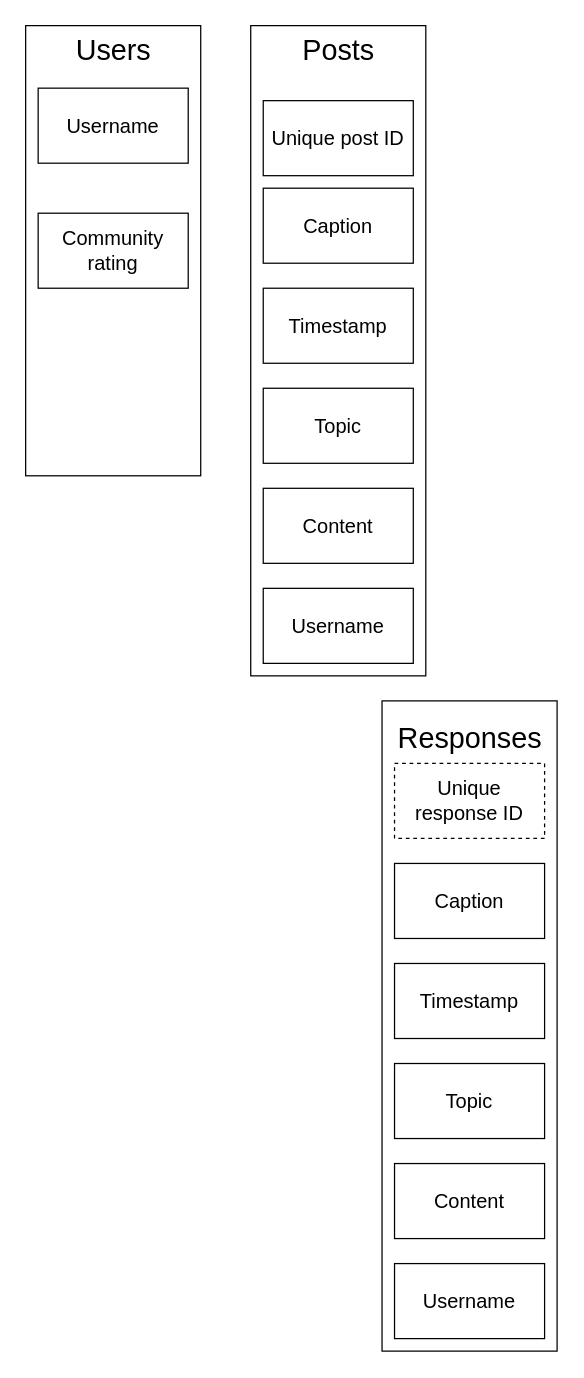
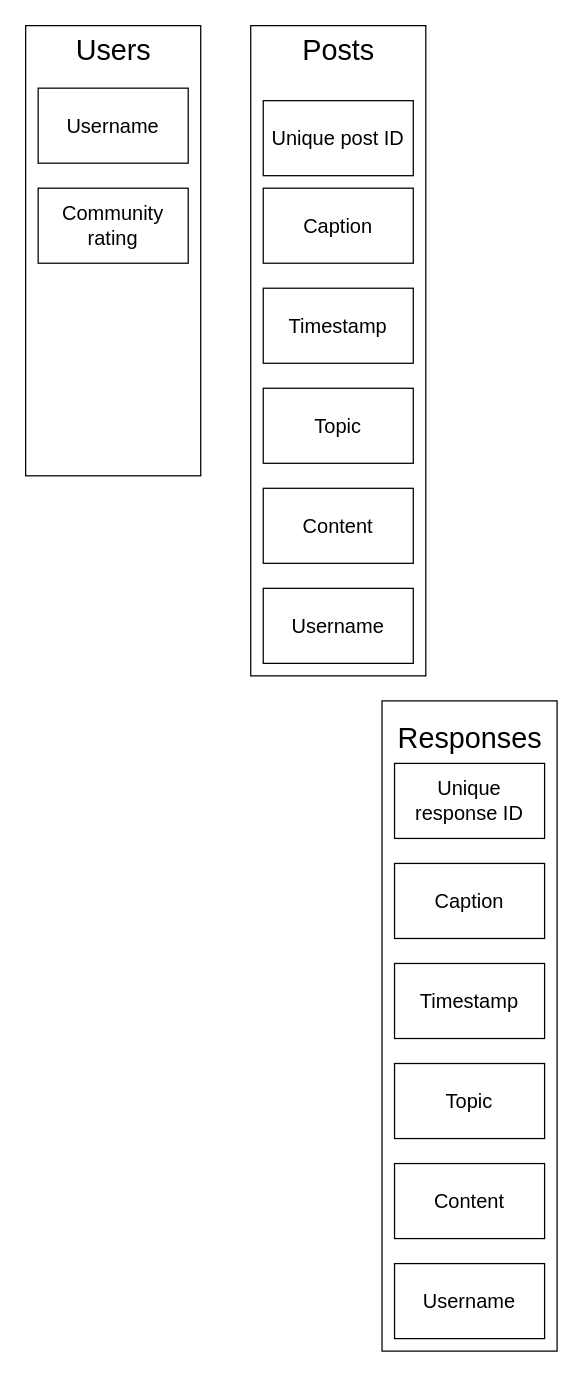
(113, 251) -> (113, 226)
(469, 801) -> (469, 801)
